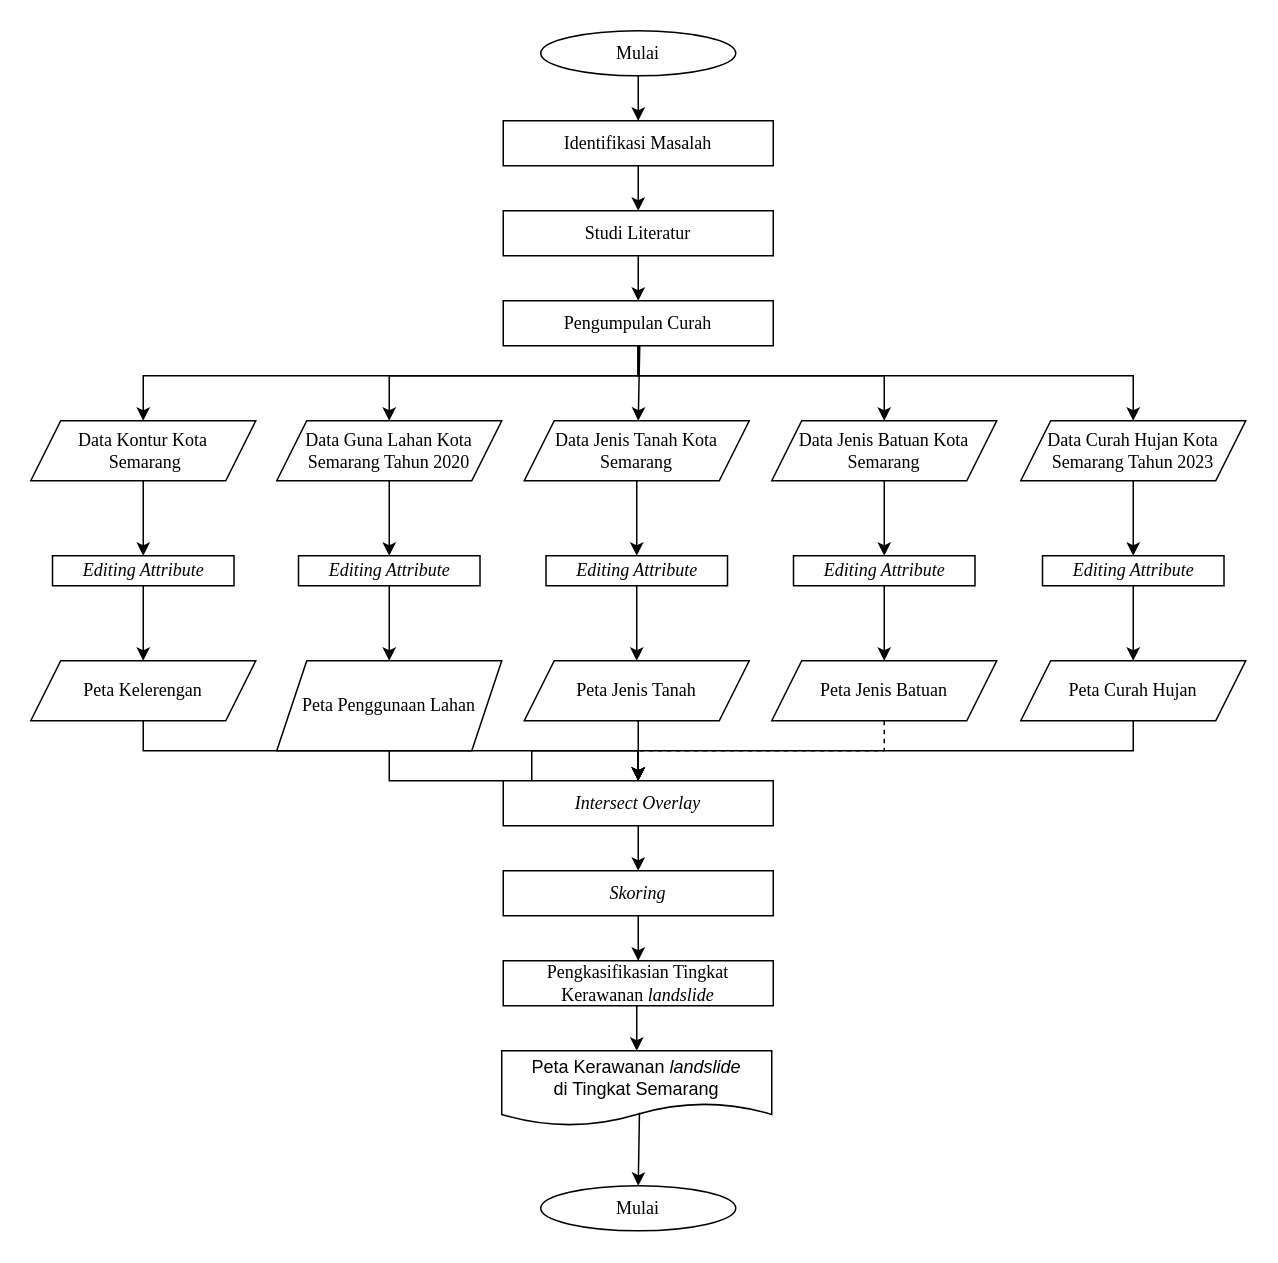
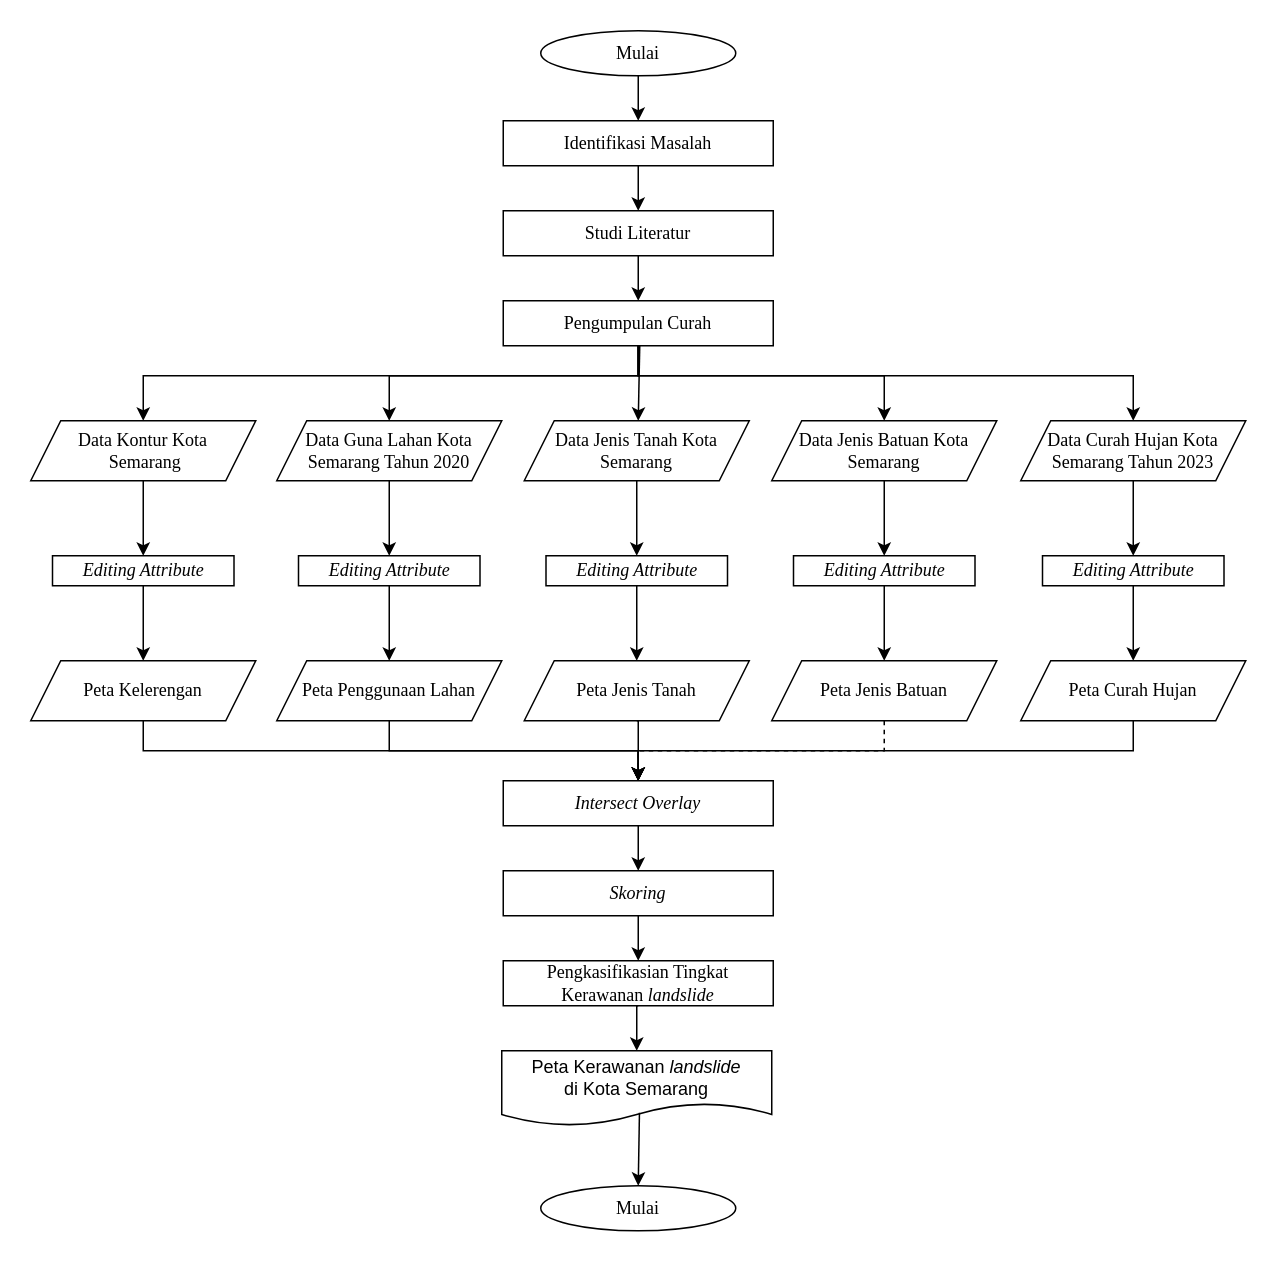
(389, 706) -> (389, 691)
(637, 1078) -> (637, 1078)
